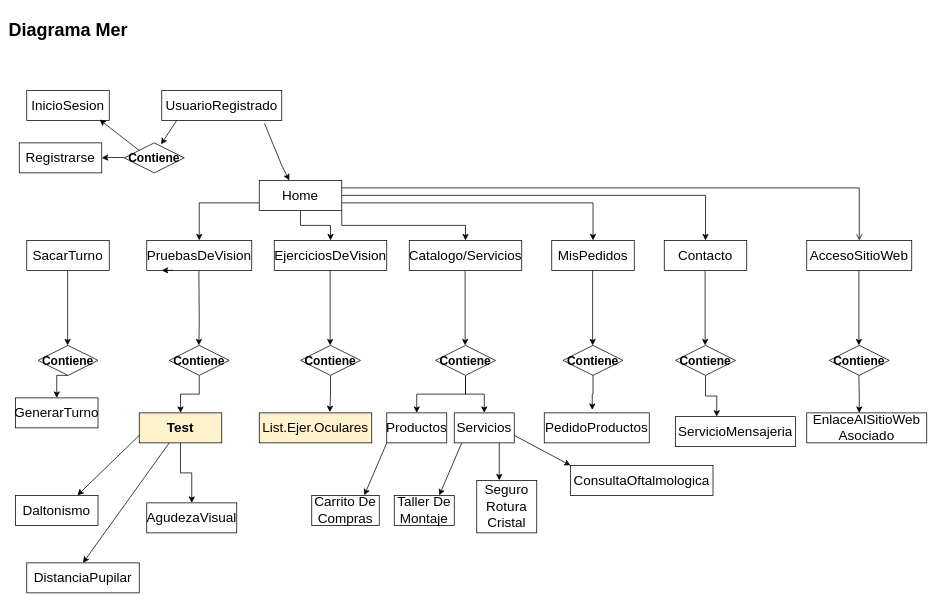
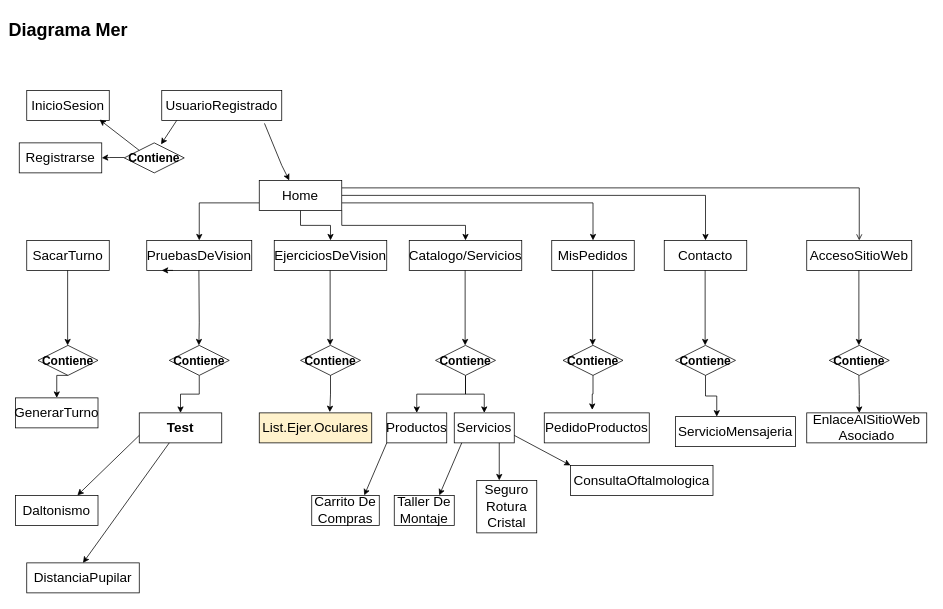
(180, 428) -> (180, 428)
(182, 473) -> none
(192, 518) -> none
